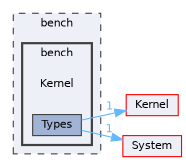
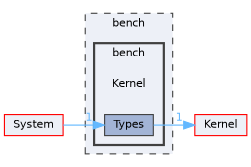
(97, 134) -> (78, 125)
